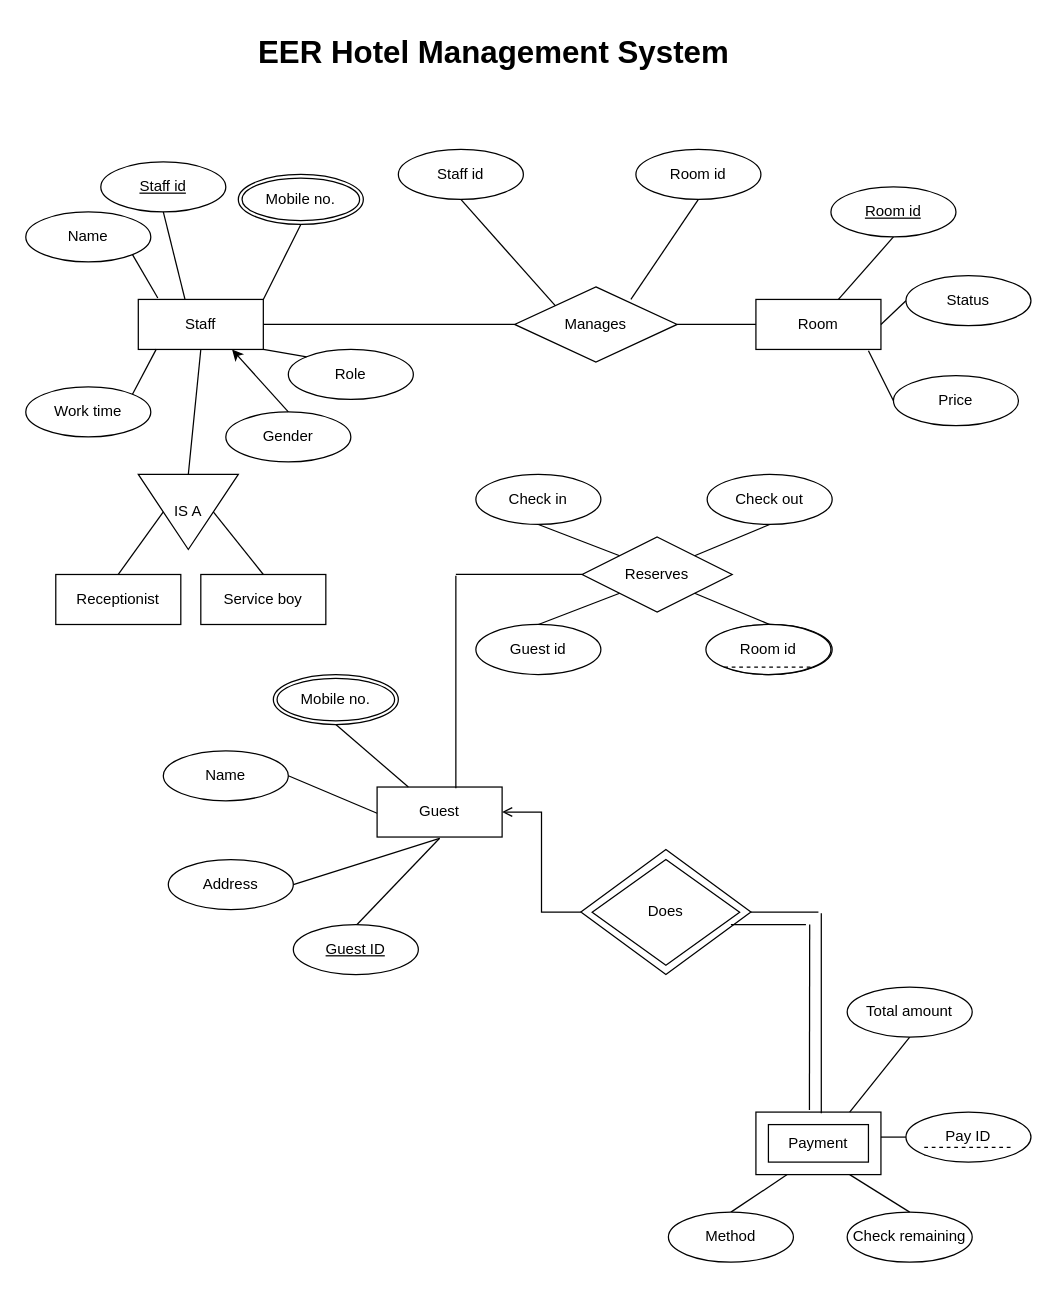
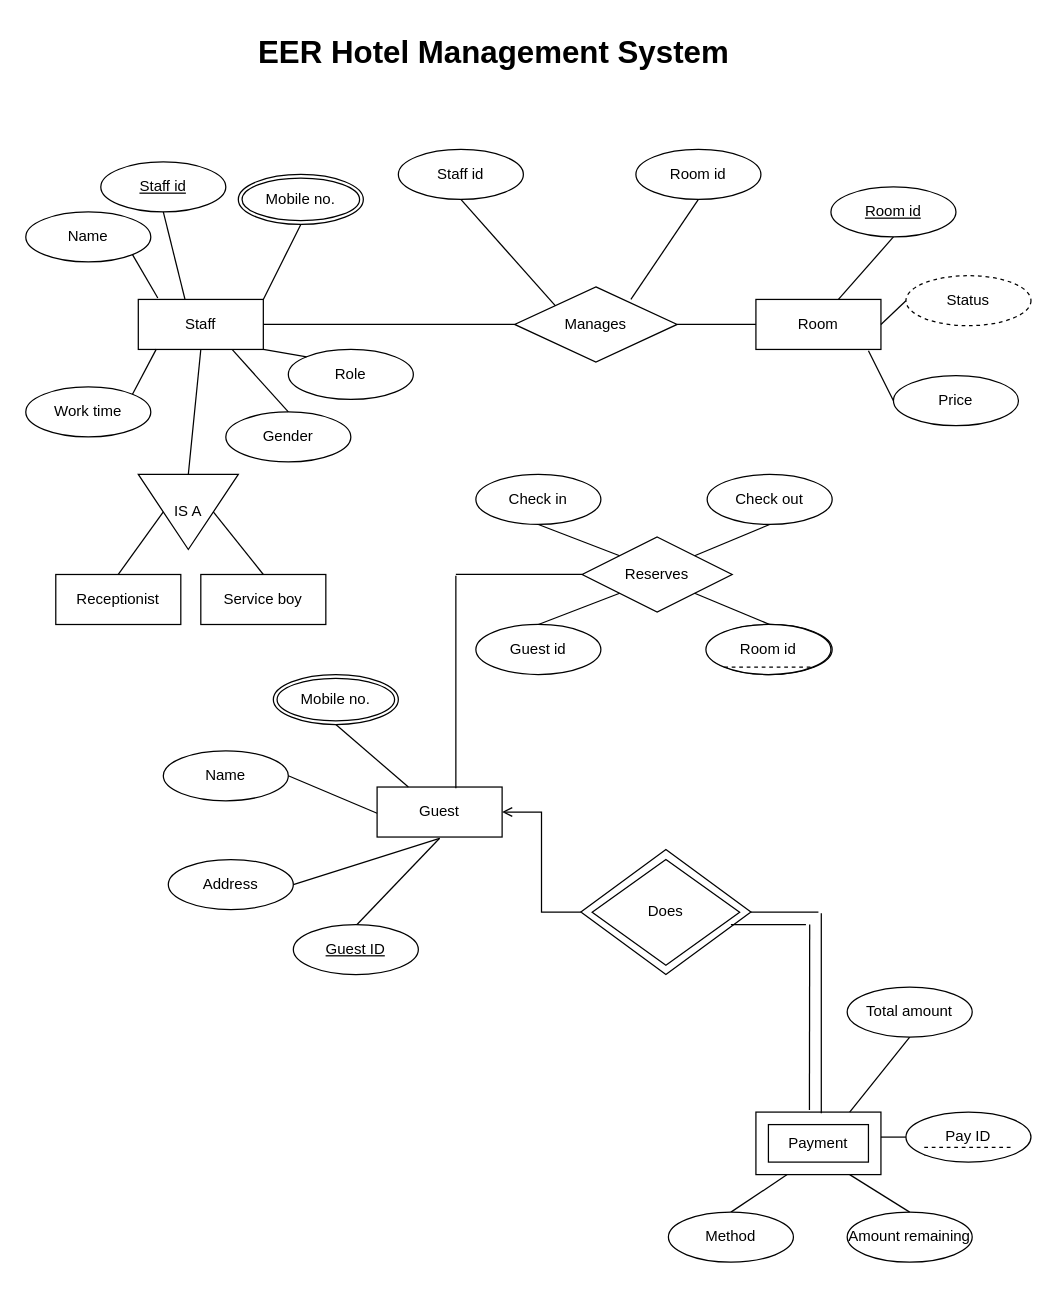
(968, 301) -> (968, 301)
(238, 356) -> (235, 353)
(909, 1237) -> (909, 1237)
